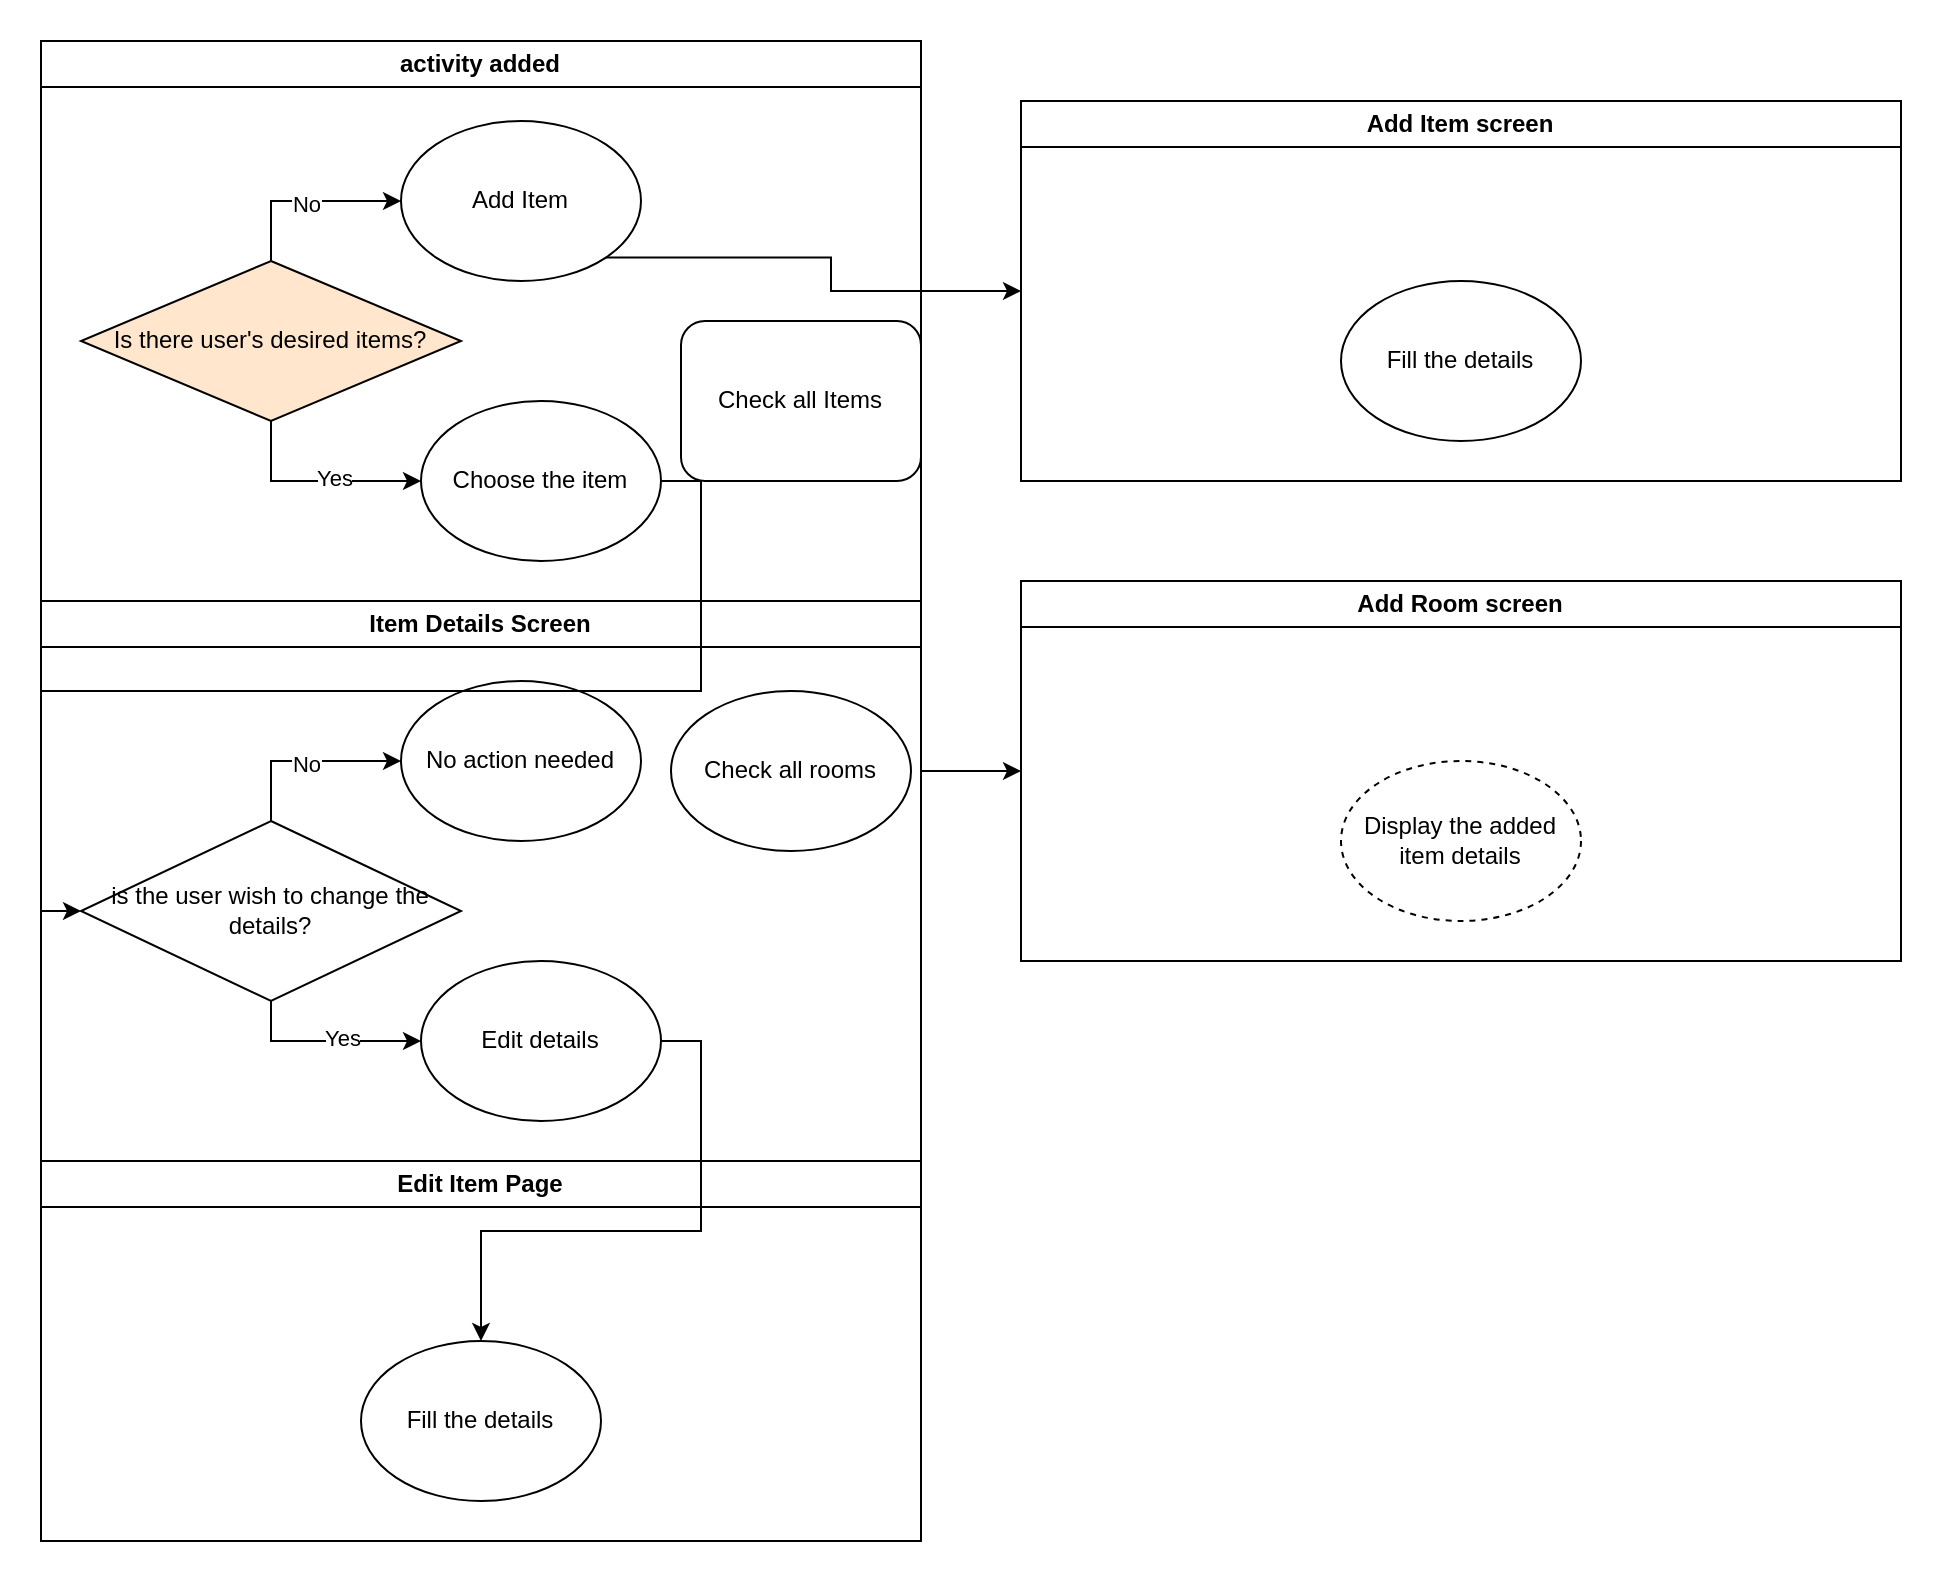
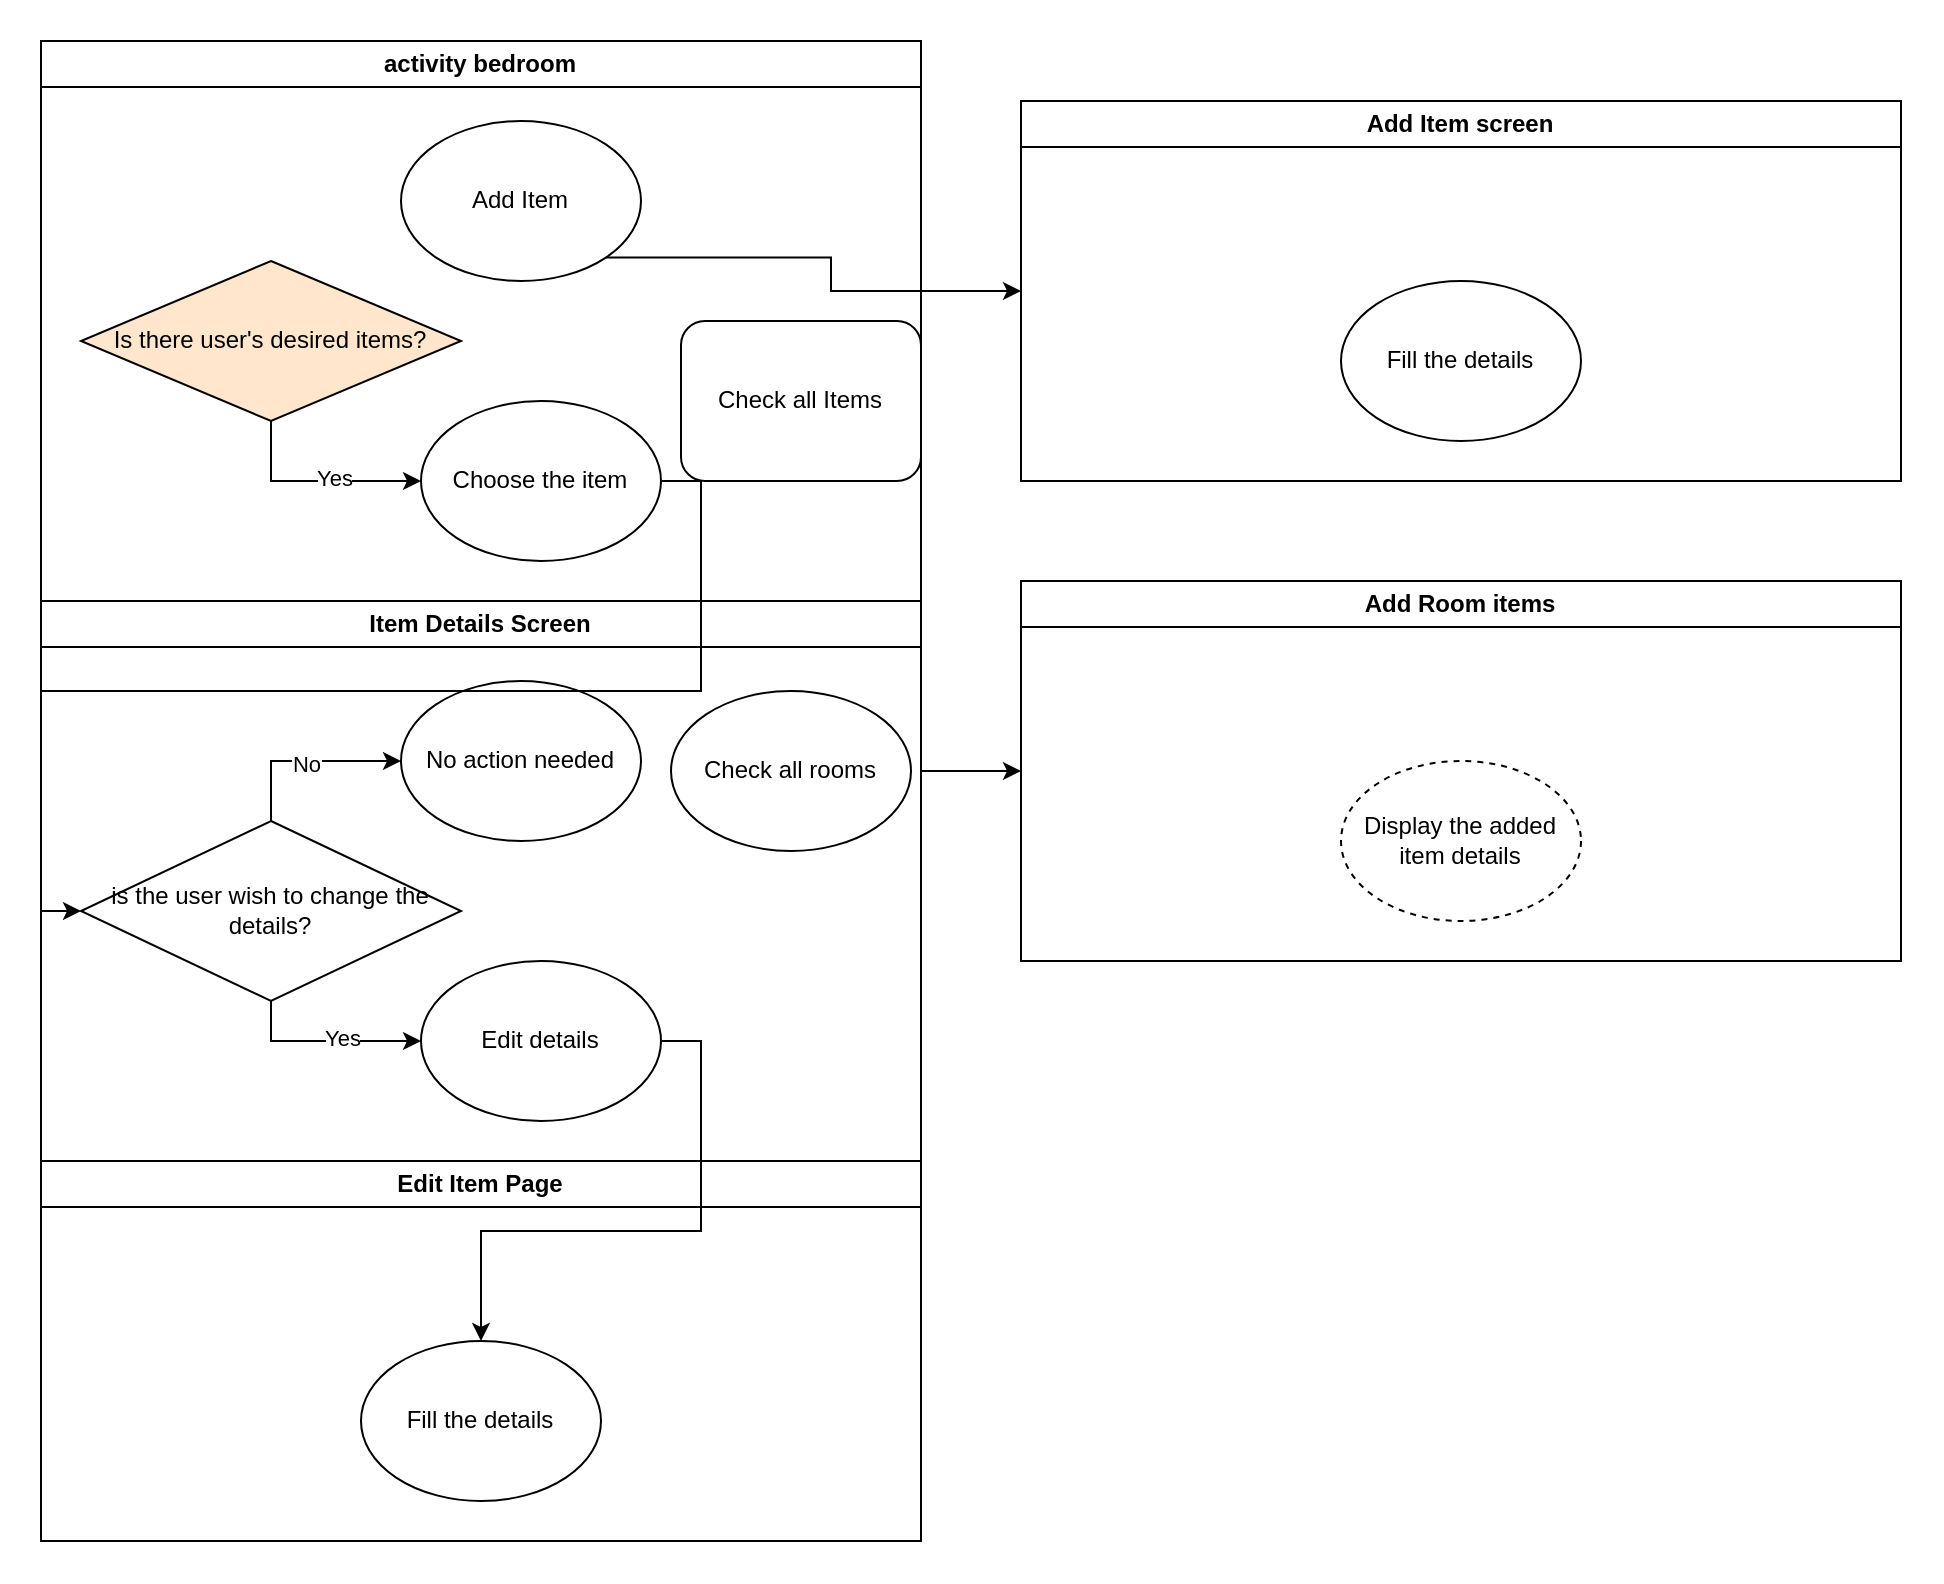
(481, 65) -> (481, 65)
(299, 201) -> none
(1461, 605) -> (1461, 605)
